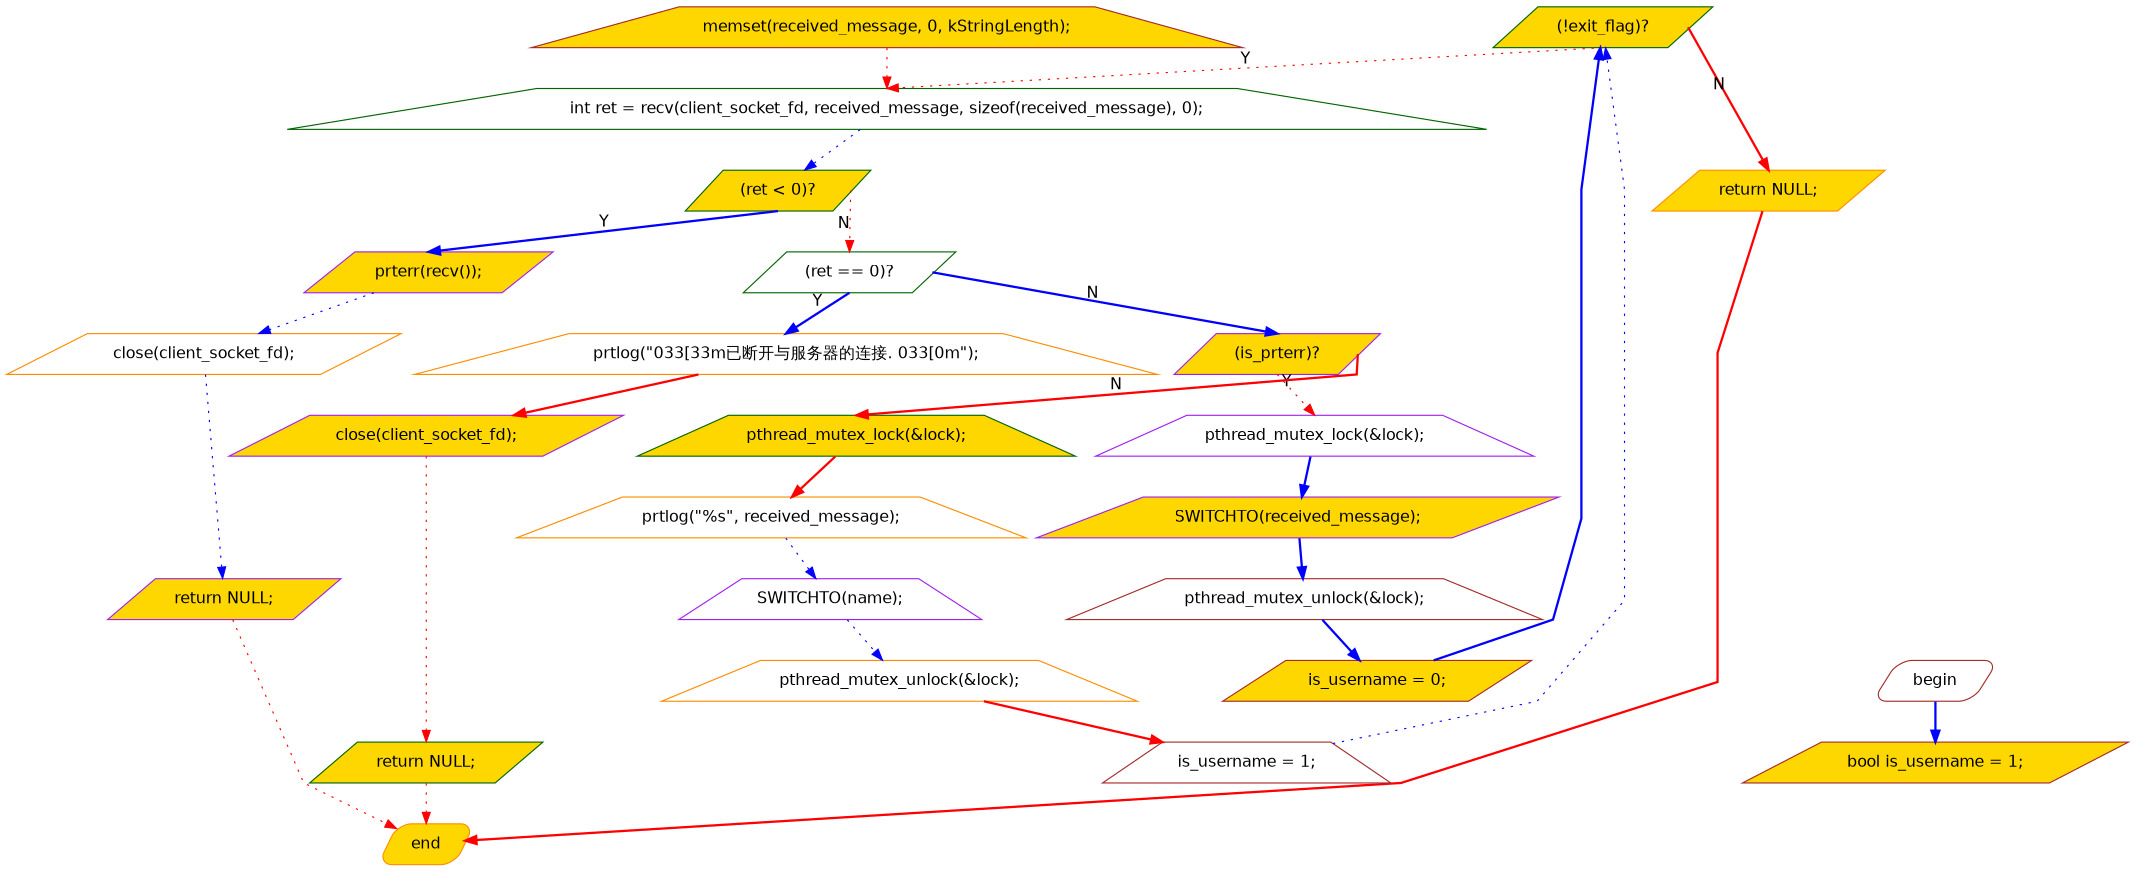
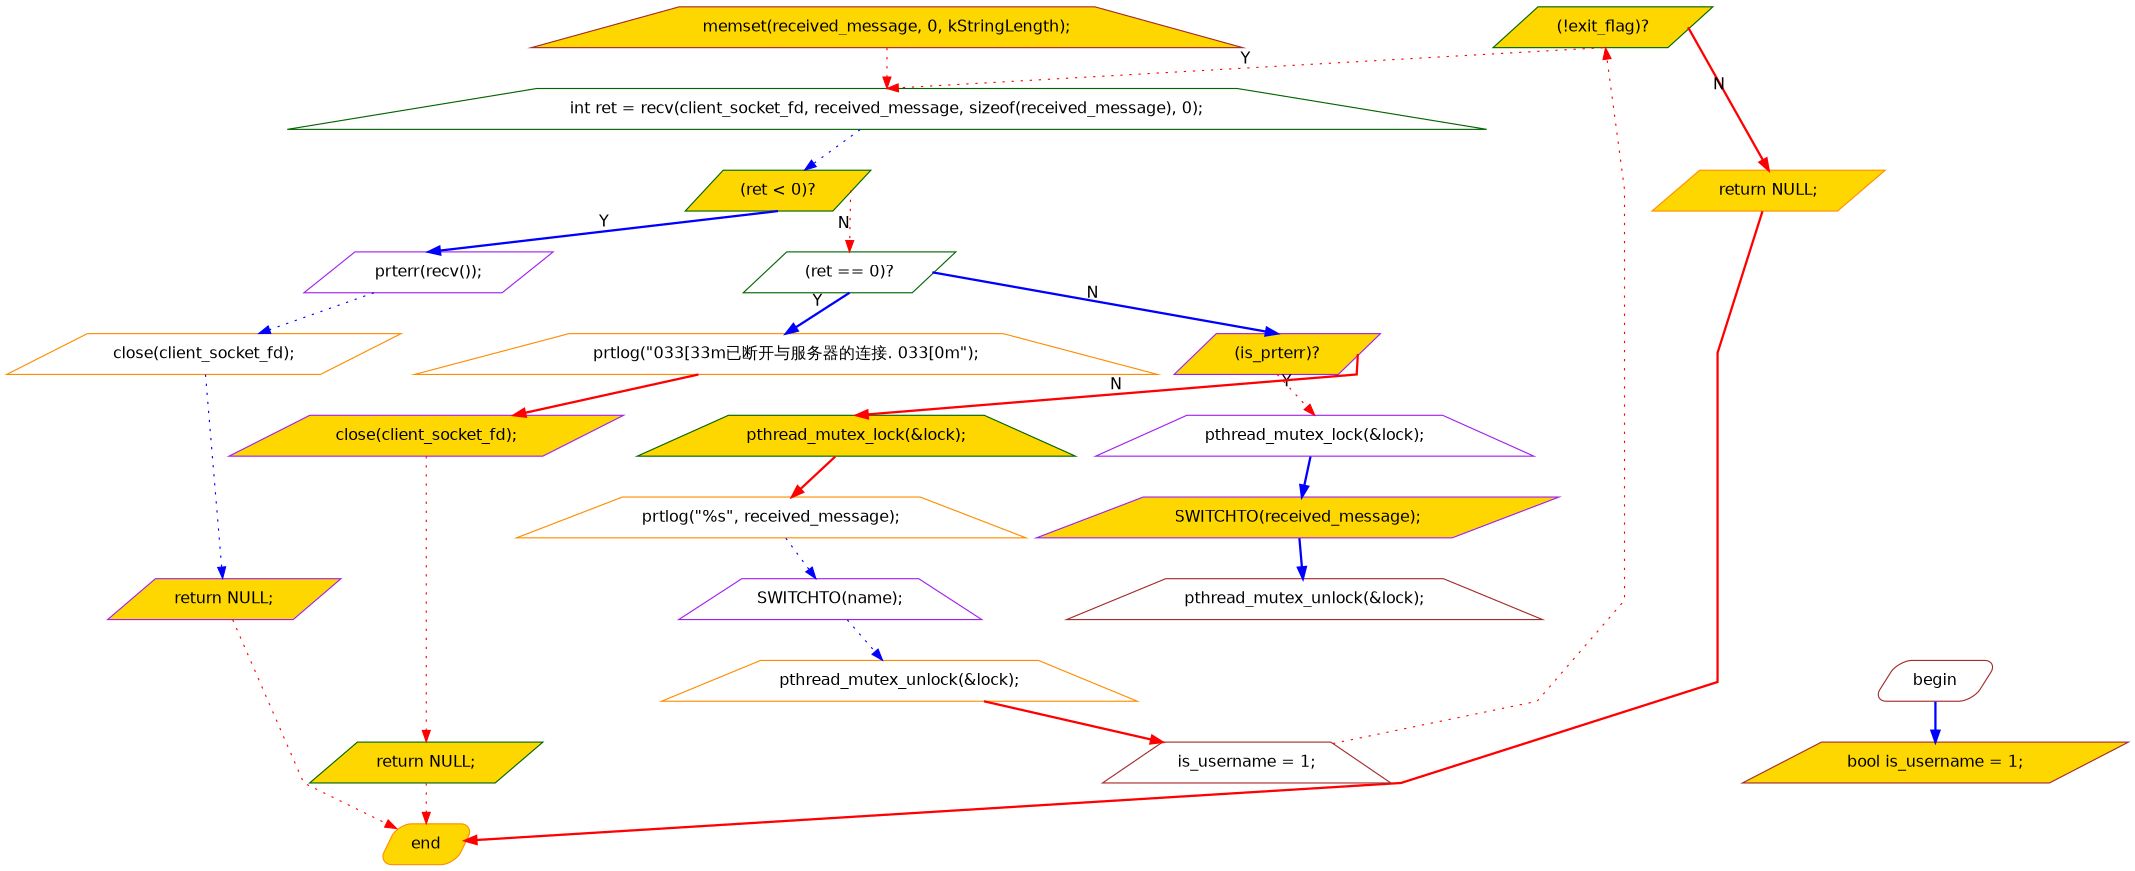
(429, 272) -> (429, 272)
(1624, 500) -> (1624, 500)
(1377, 681) -> none
